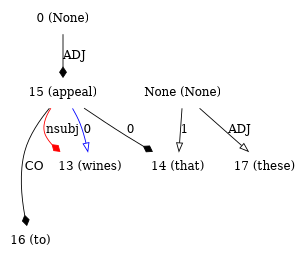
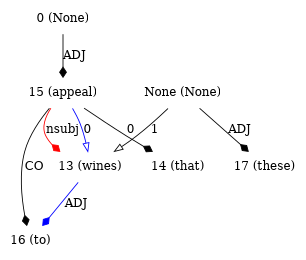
(181, 126) -> (146, 129)
(221, 127) -> (221, 127)
none -> (64, 200)
